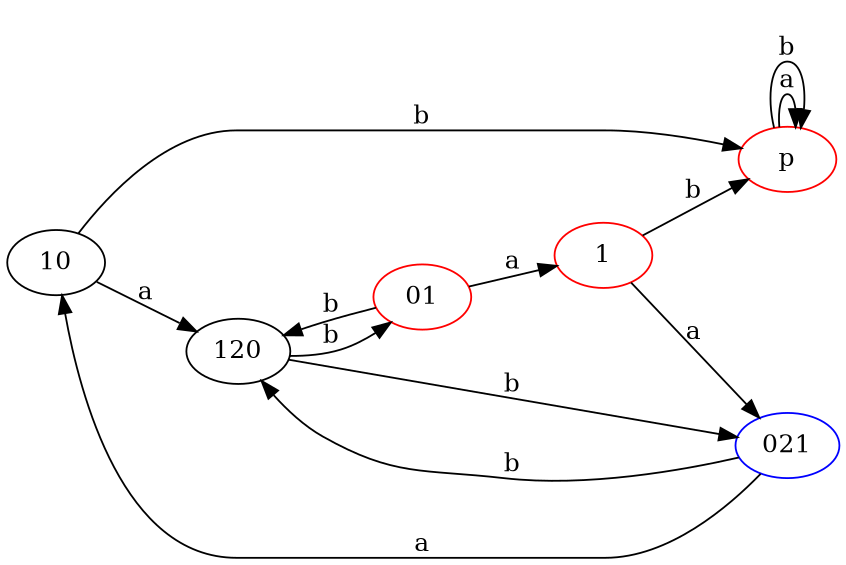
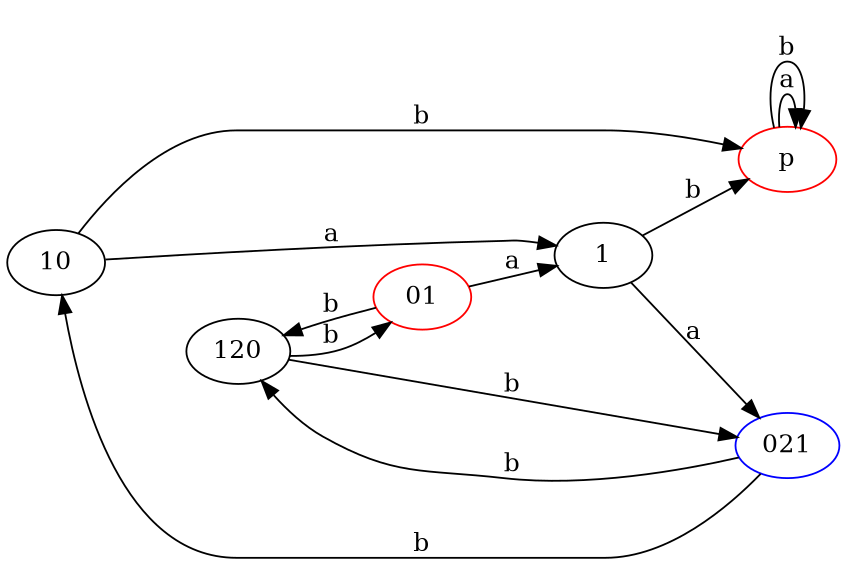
(603, 255) -> (603, 255)
(138, 302) -> (322, 248)
(422, 544) -> (422, 544)
